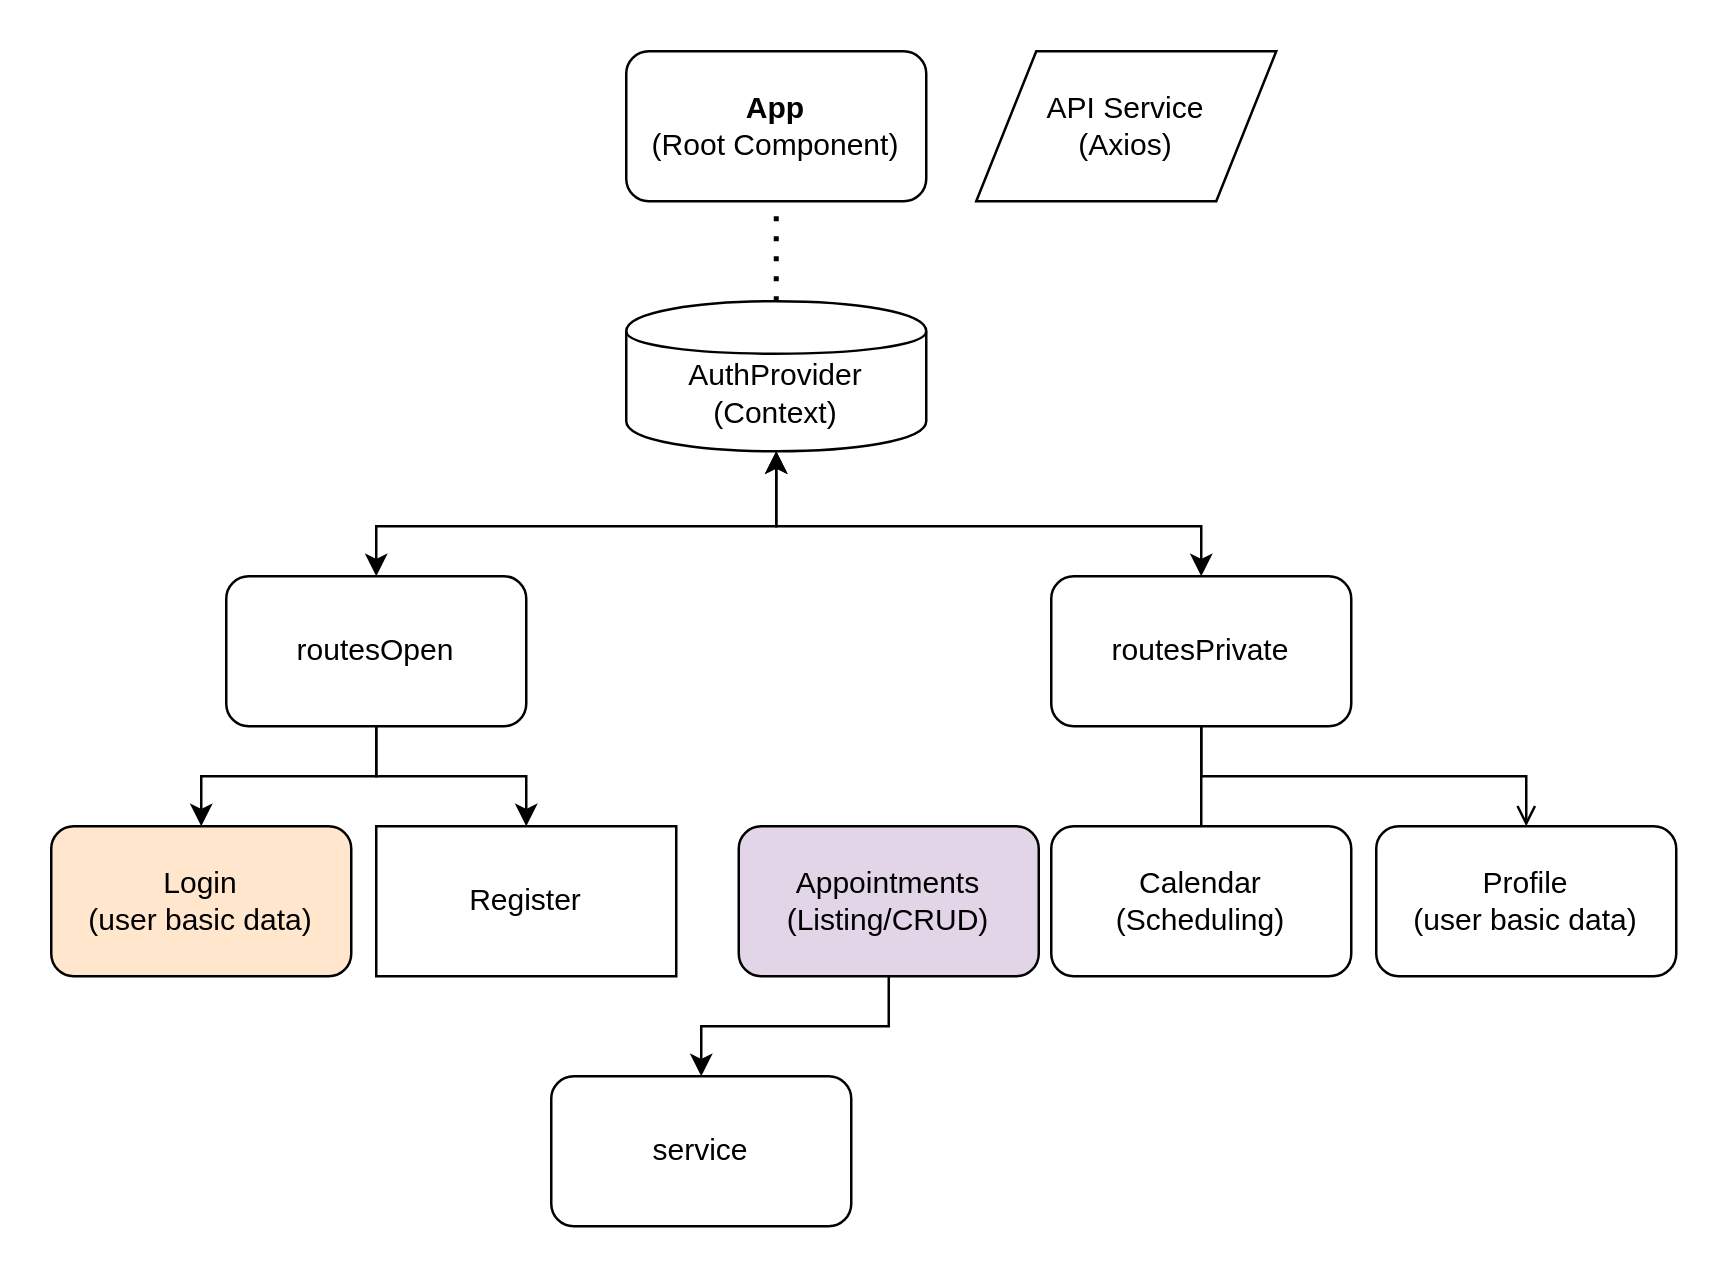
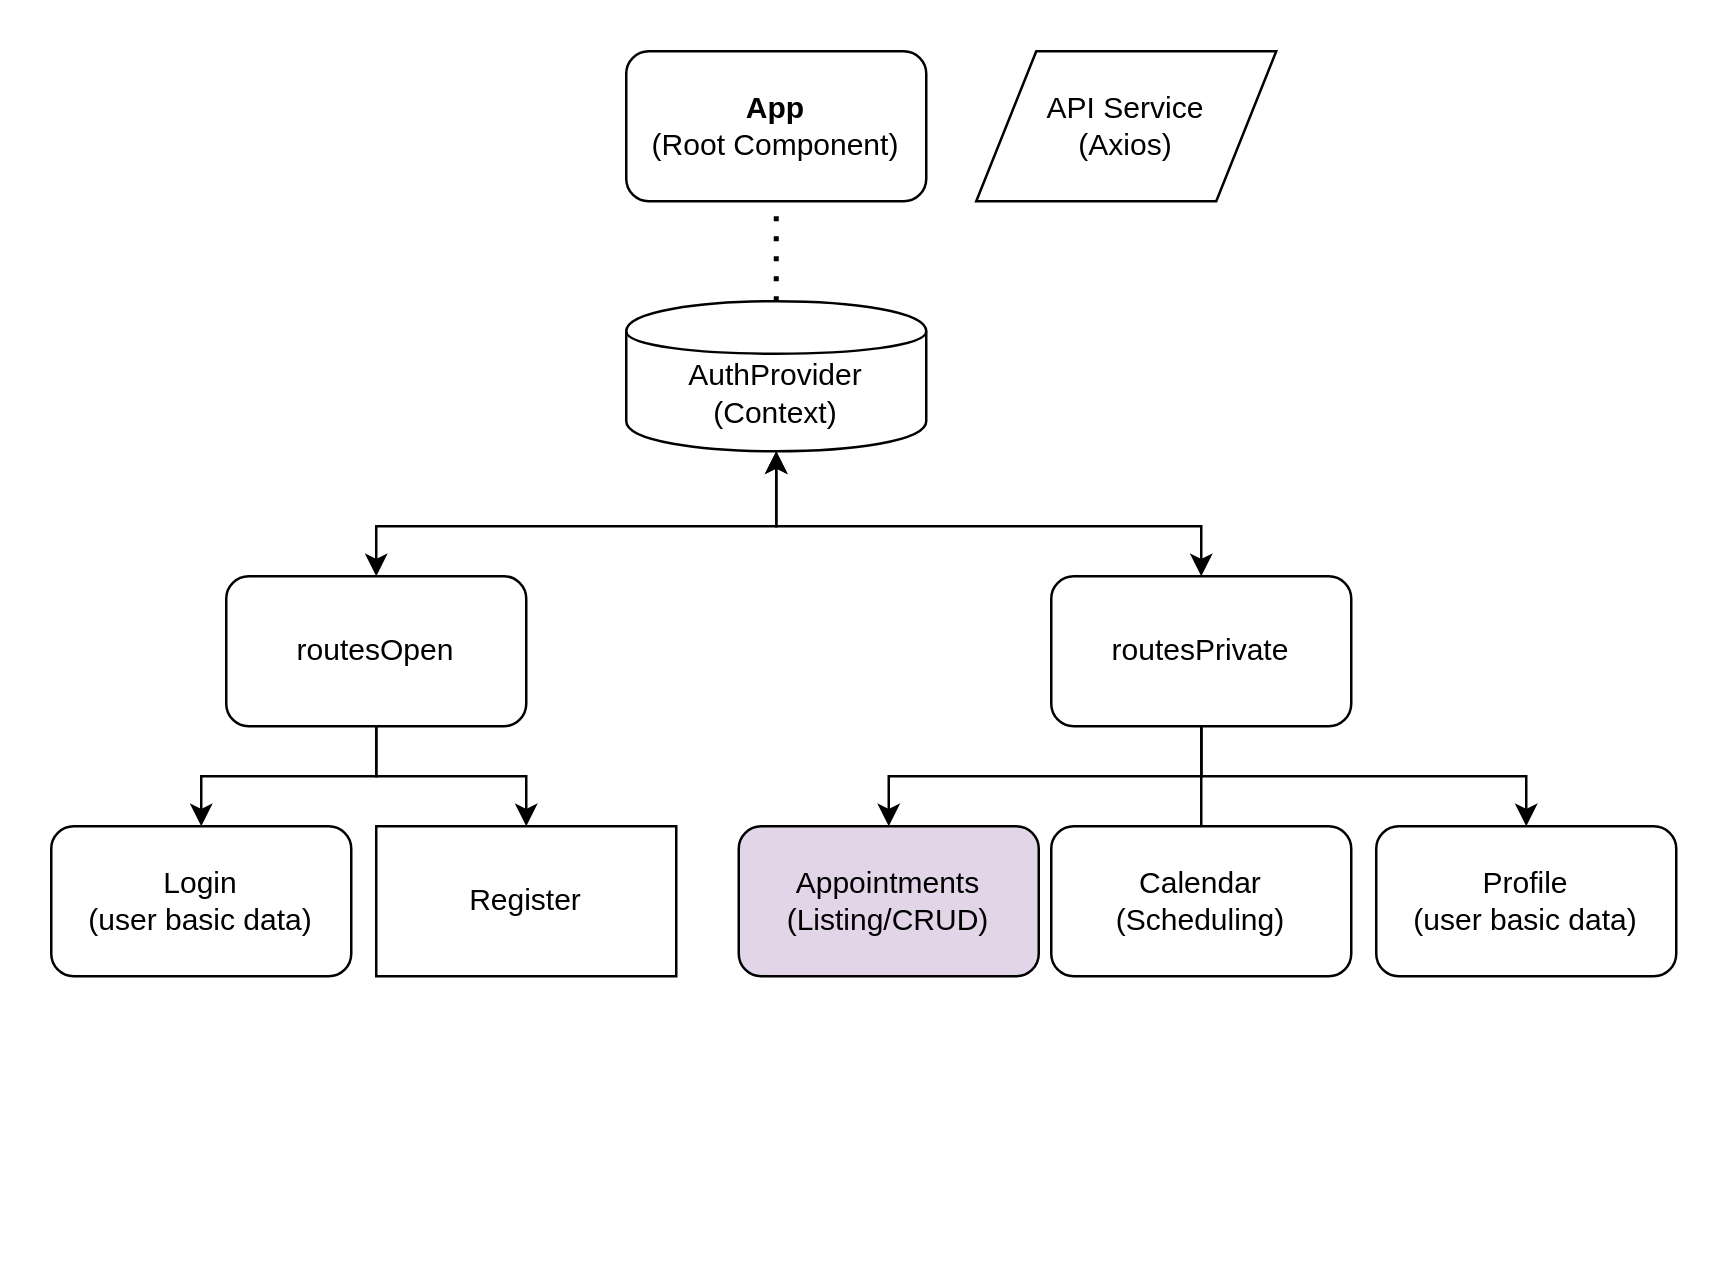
none -> (1026, 776)
(1526, 812) -> (1526, 808)
(201, 901) -> (201, 901)
(804, 1026) -> none
(701, 1151) -> none
